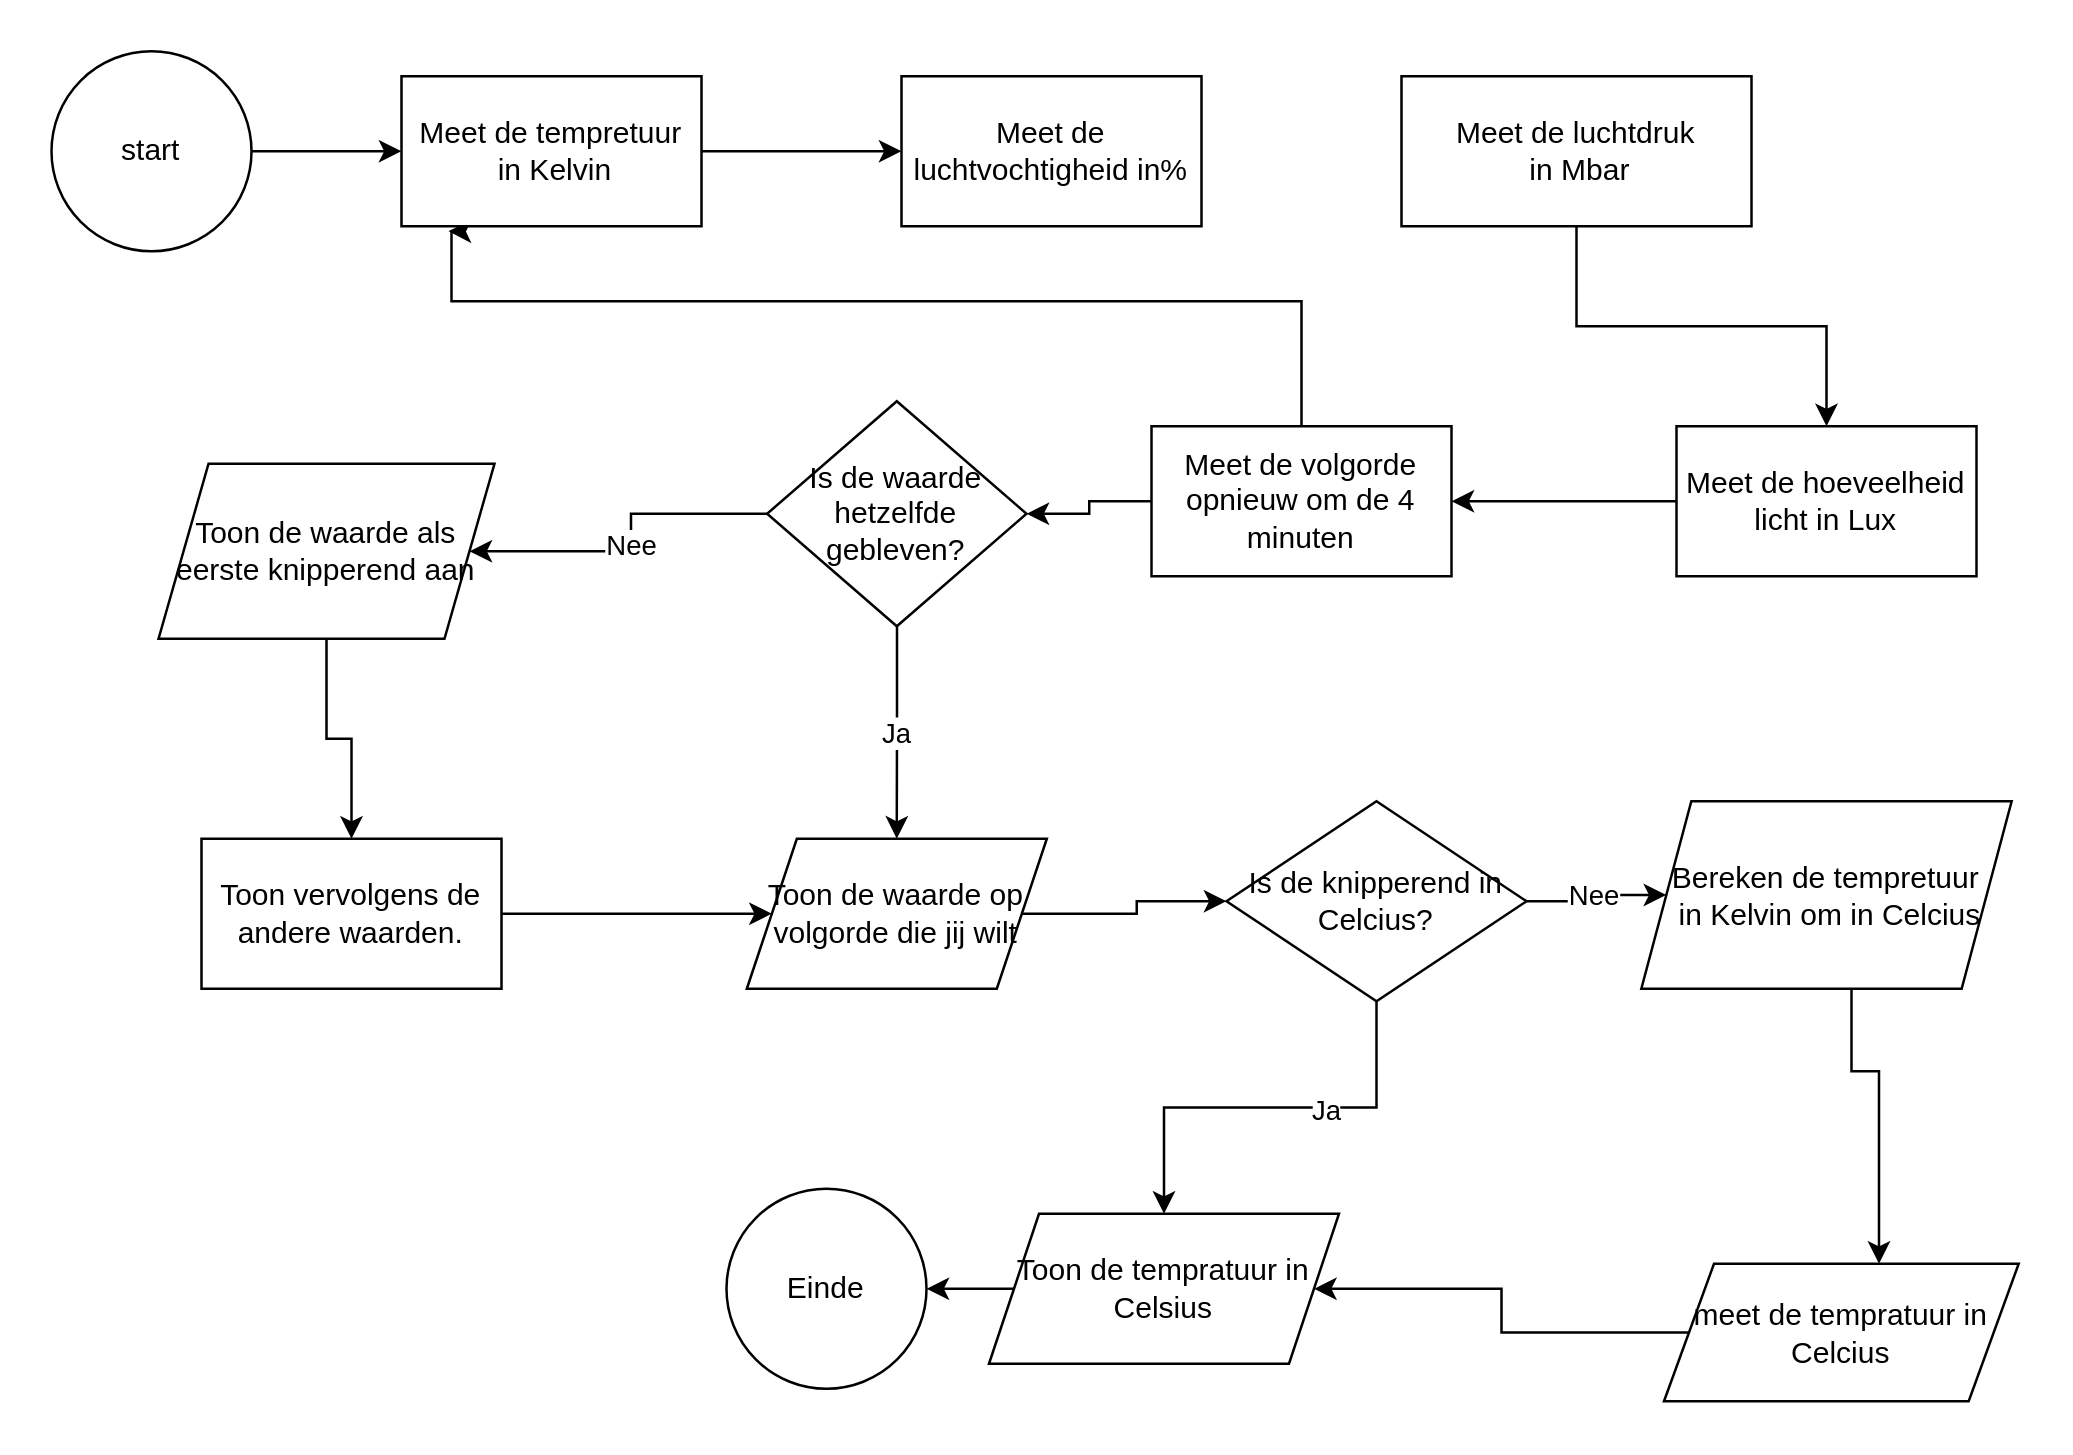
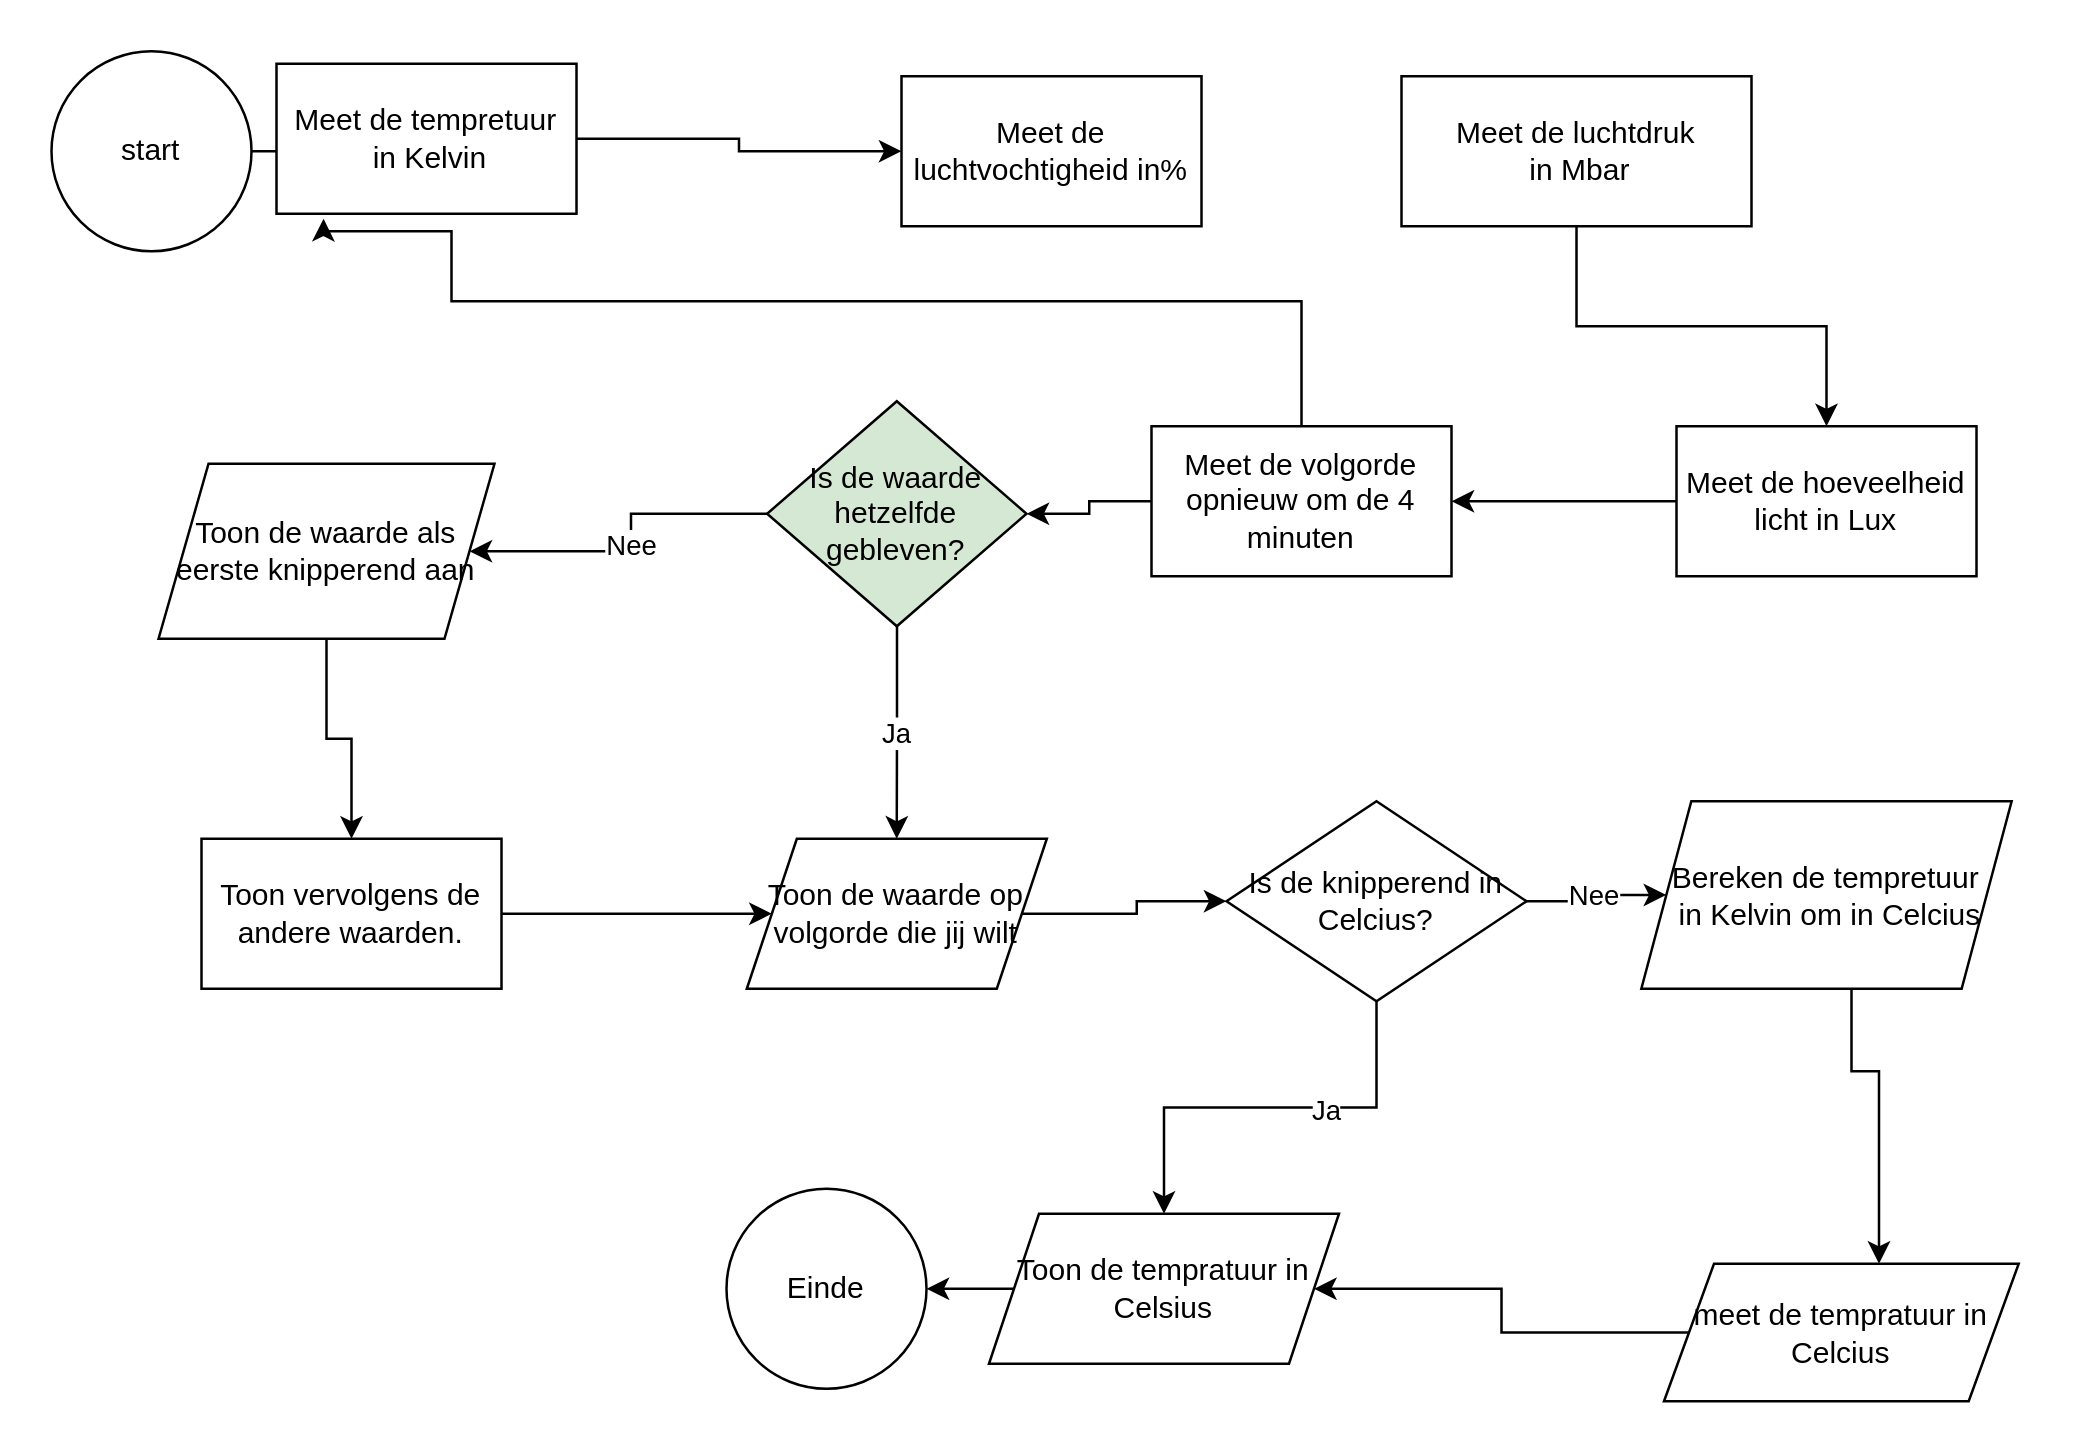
(551, 151) -> (426, 139)
(897, 514) -> (897, 514)
